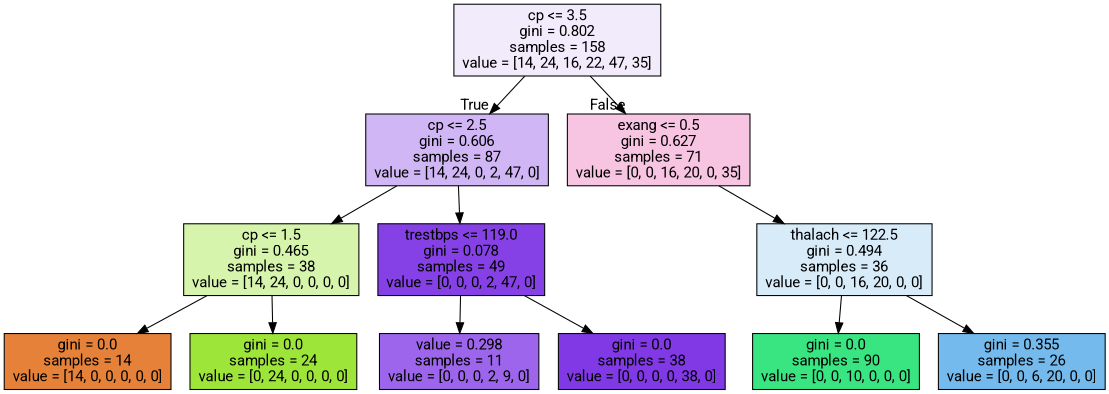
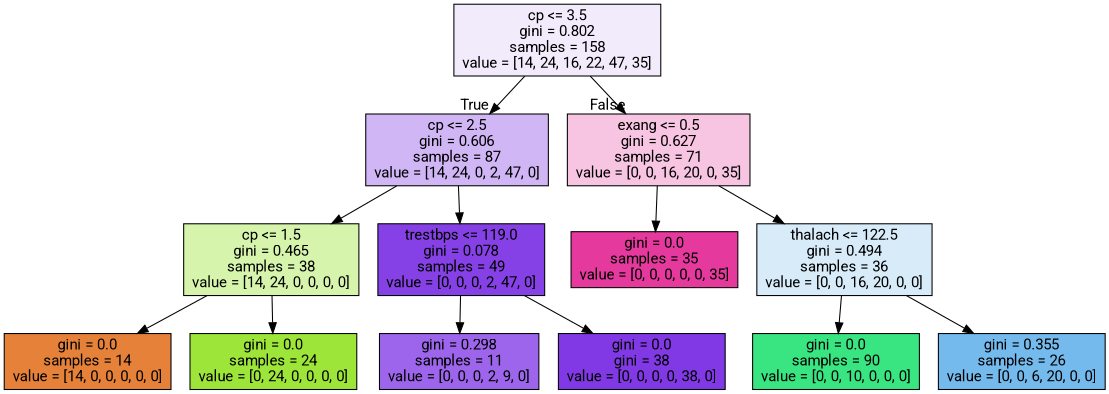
none -> (654, 260)
(459, 362) -> (459, 362)
(642, 362) -> (642, 362)
